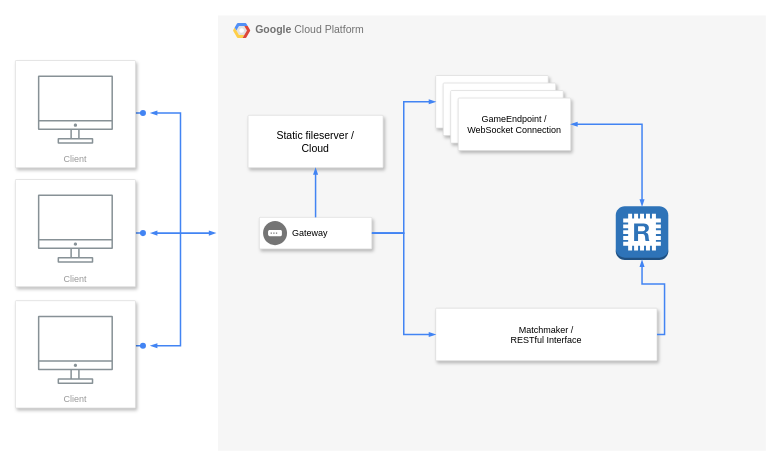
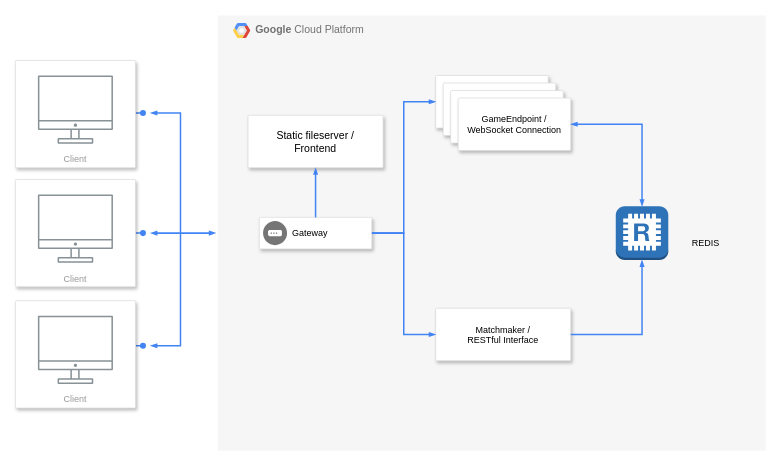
(315, 136) -> (315, 136)
none -> (705, 243)
(546, 334) -> (503, 334)
